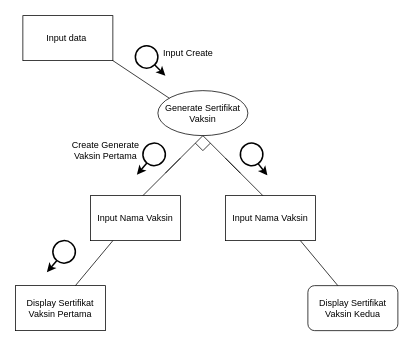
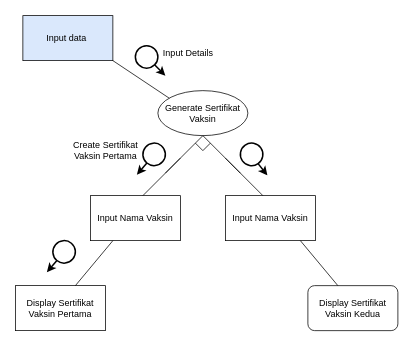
(68, 38) -> (68, 38)
(188, 53) -> (188, 53)
(106, 150) -> (106, 150)
